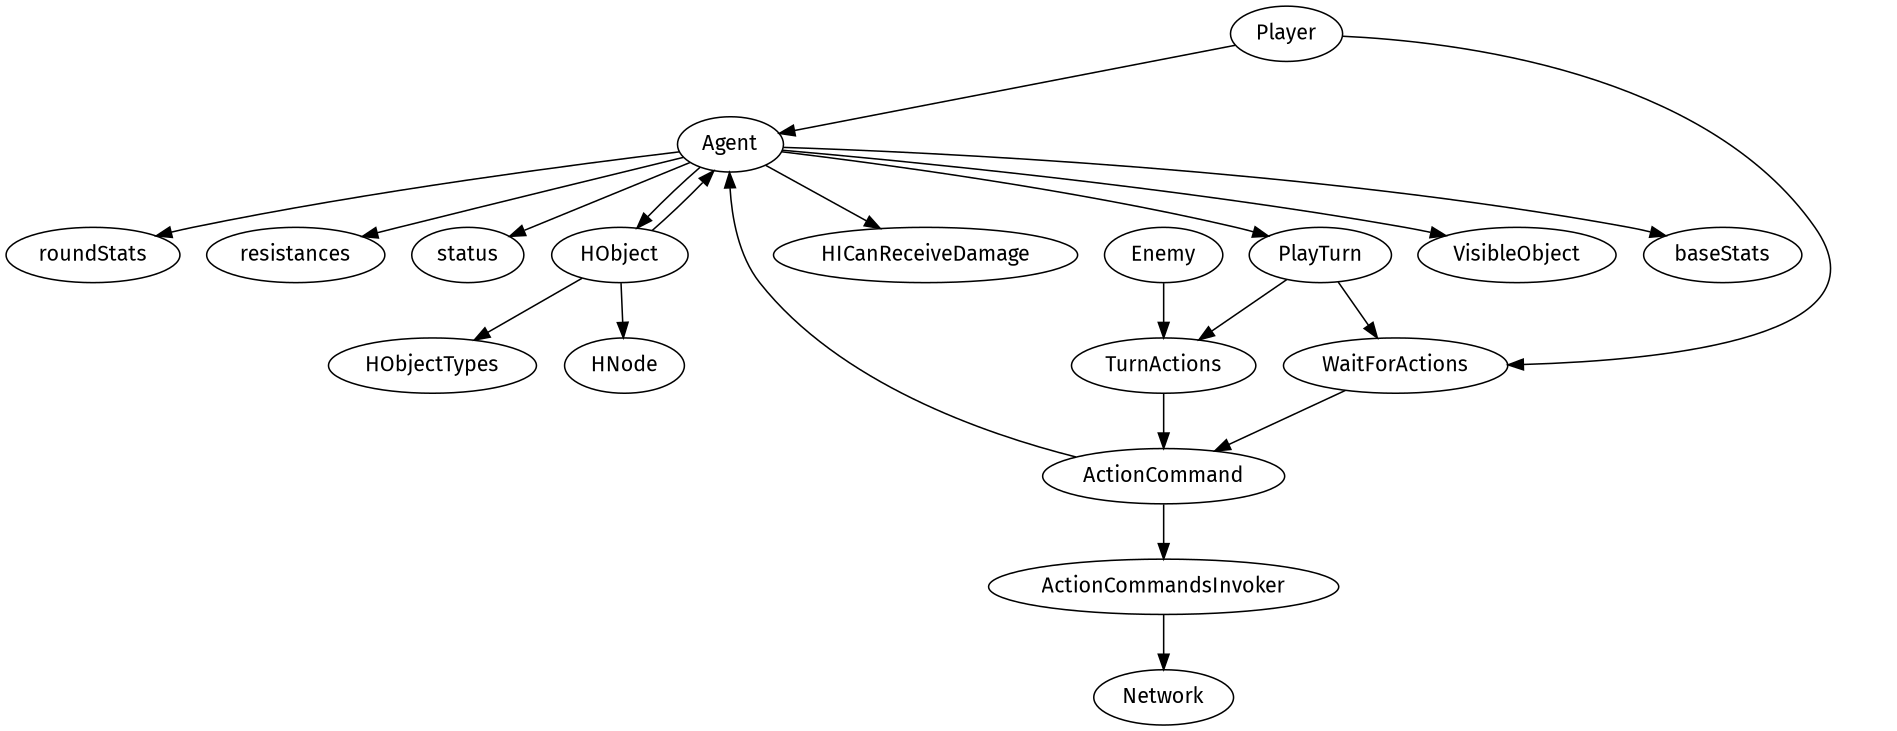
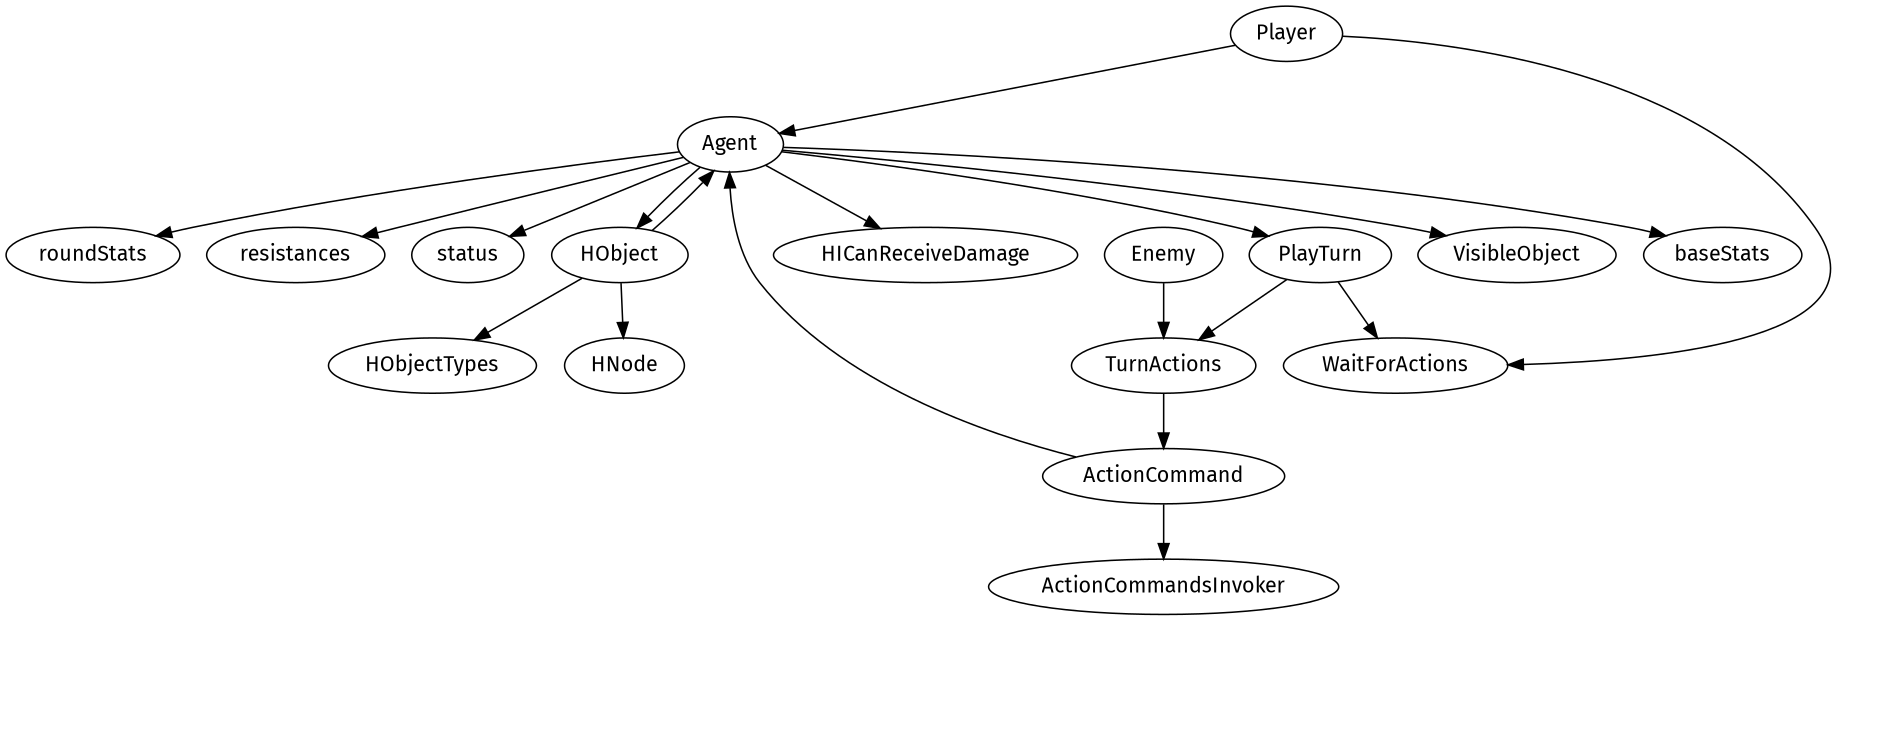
(1287, 417) -> none
(1164, 697) -> none
